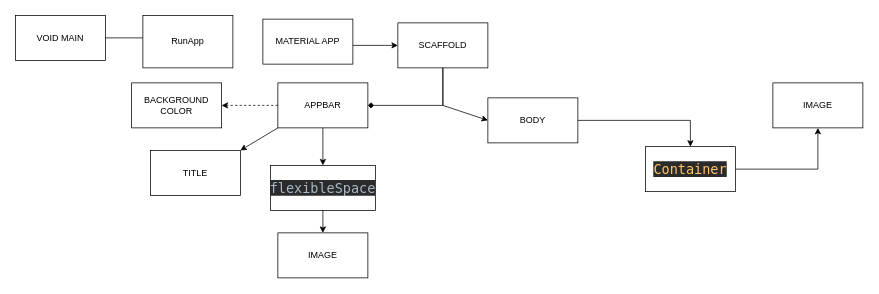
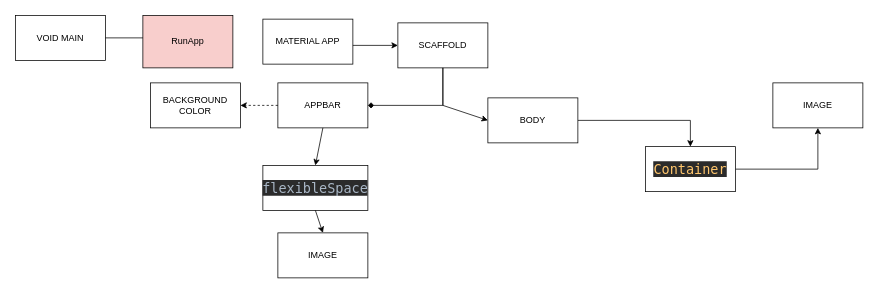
(188, 42) -> (188, 42)
(177, 105) -> (195, 105)
(261, 138) -> none
(195, 173) -> none
(323, 188) -> (315, 188)
